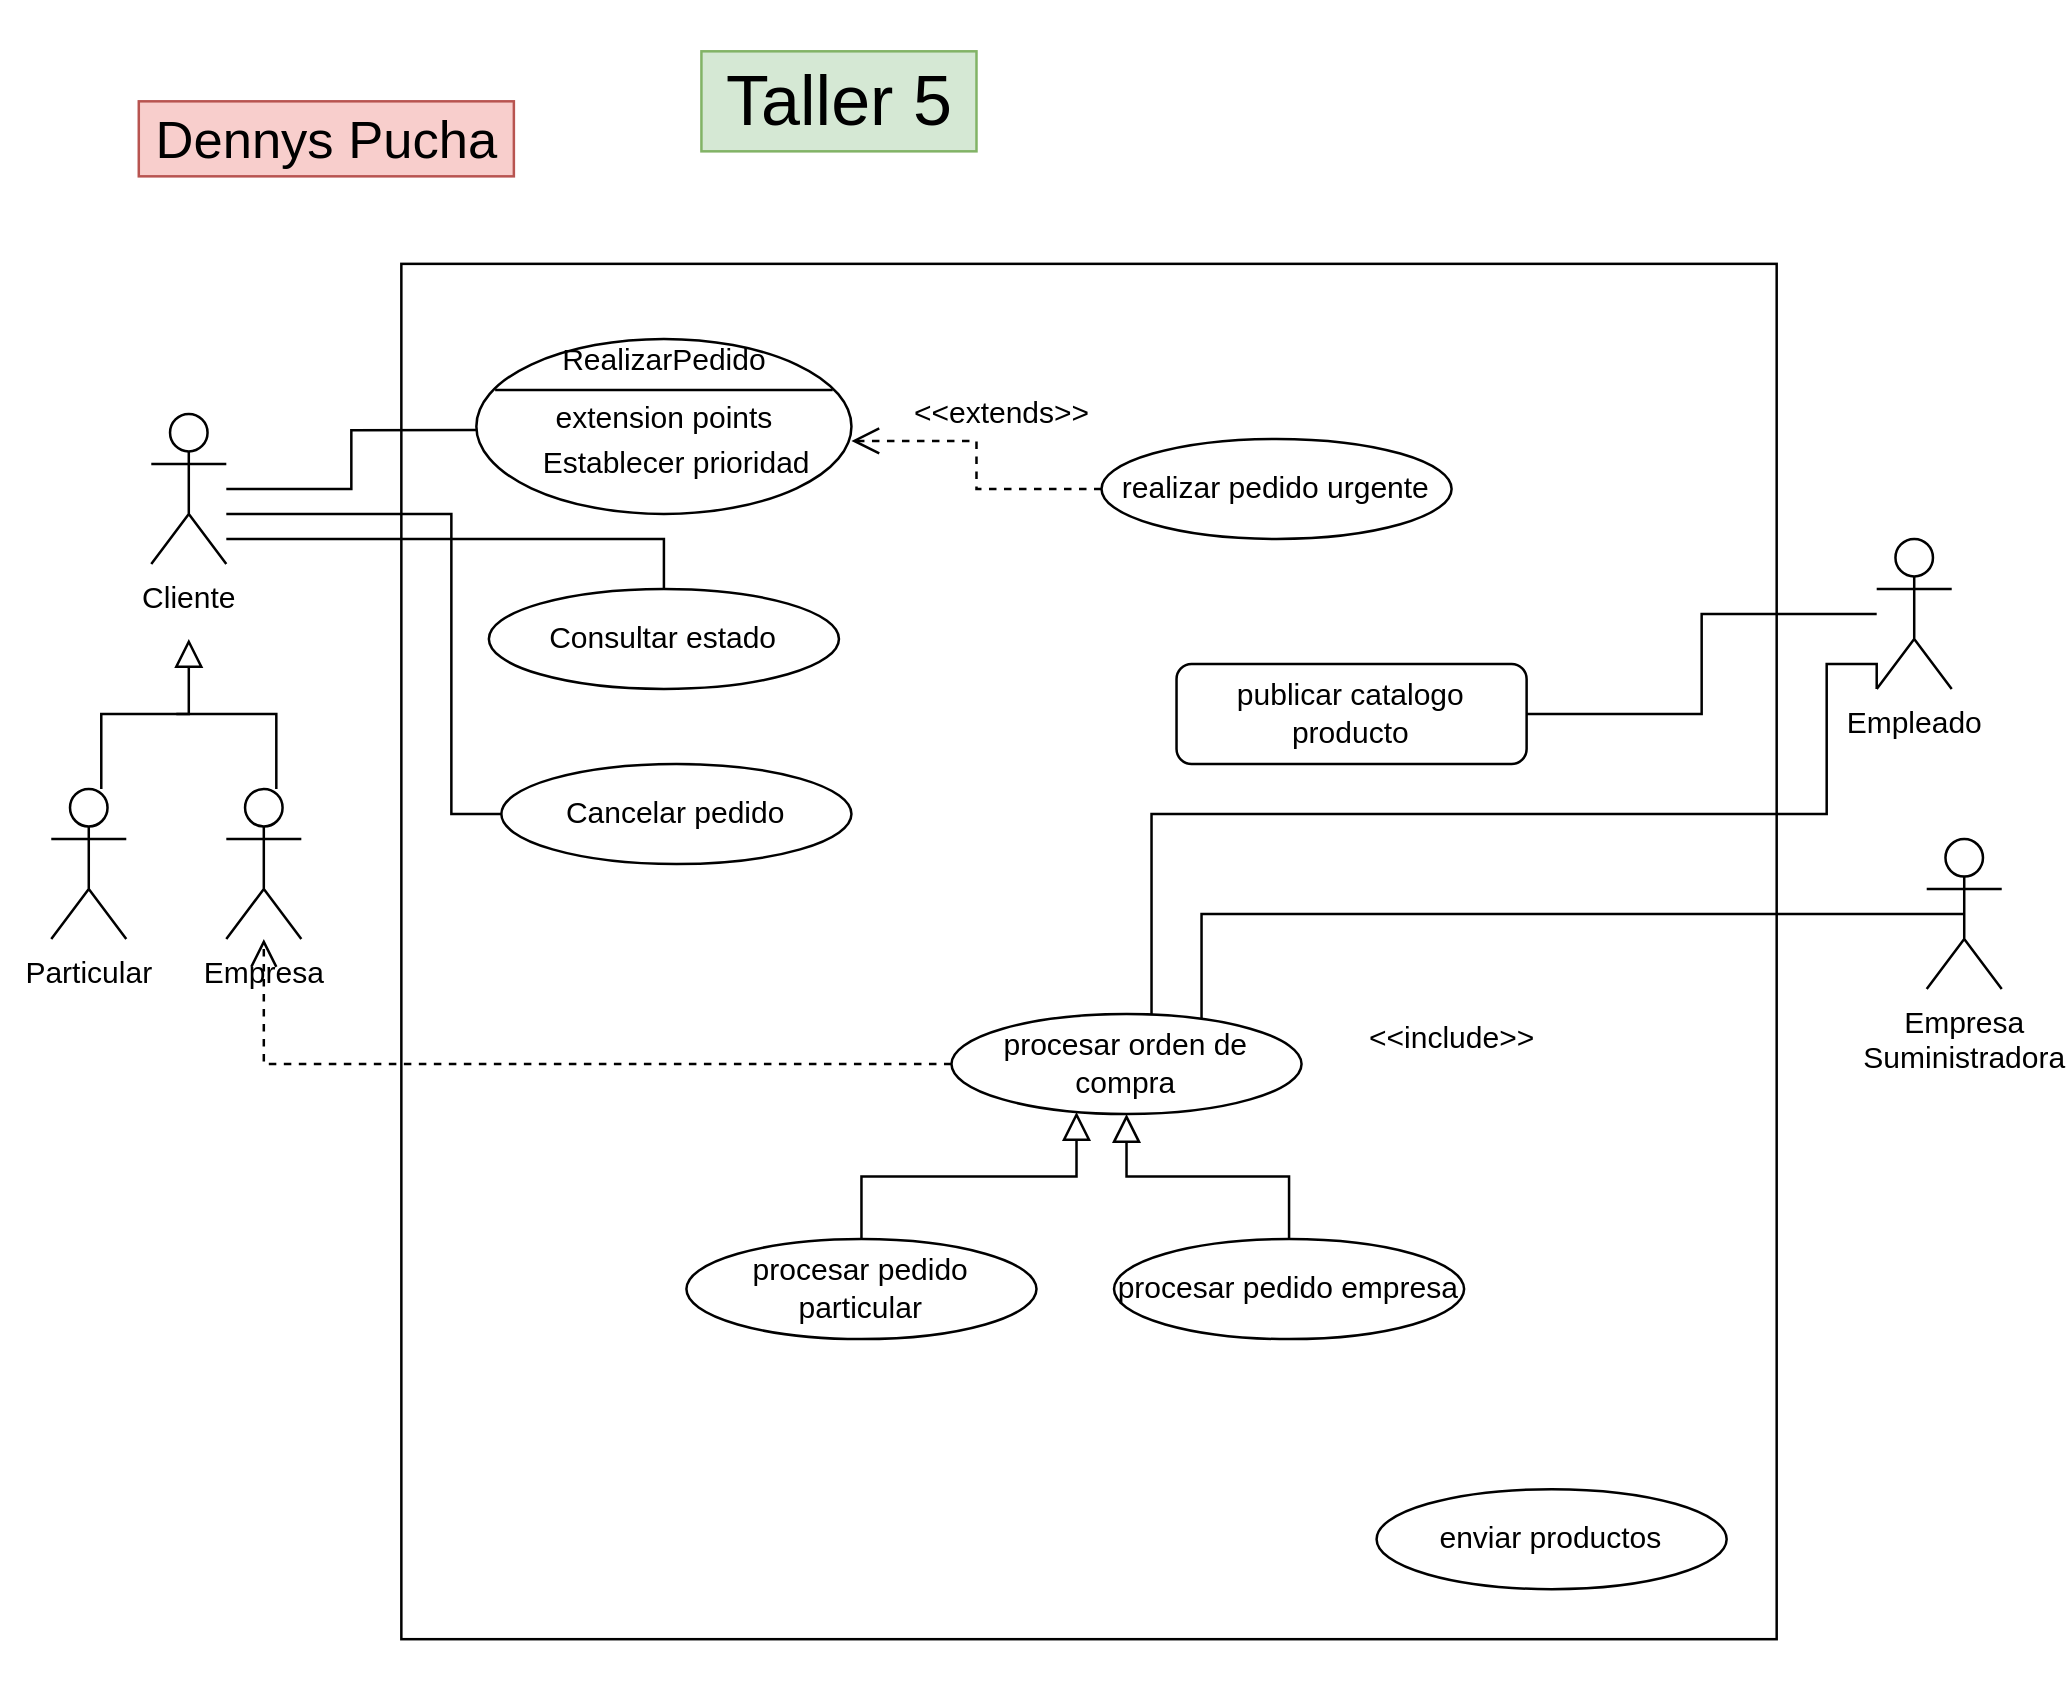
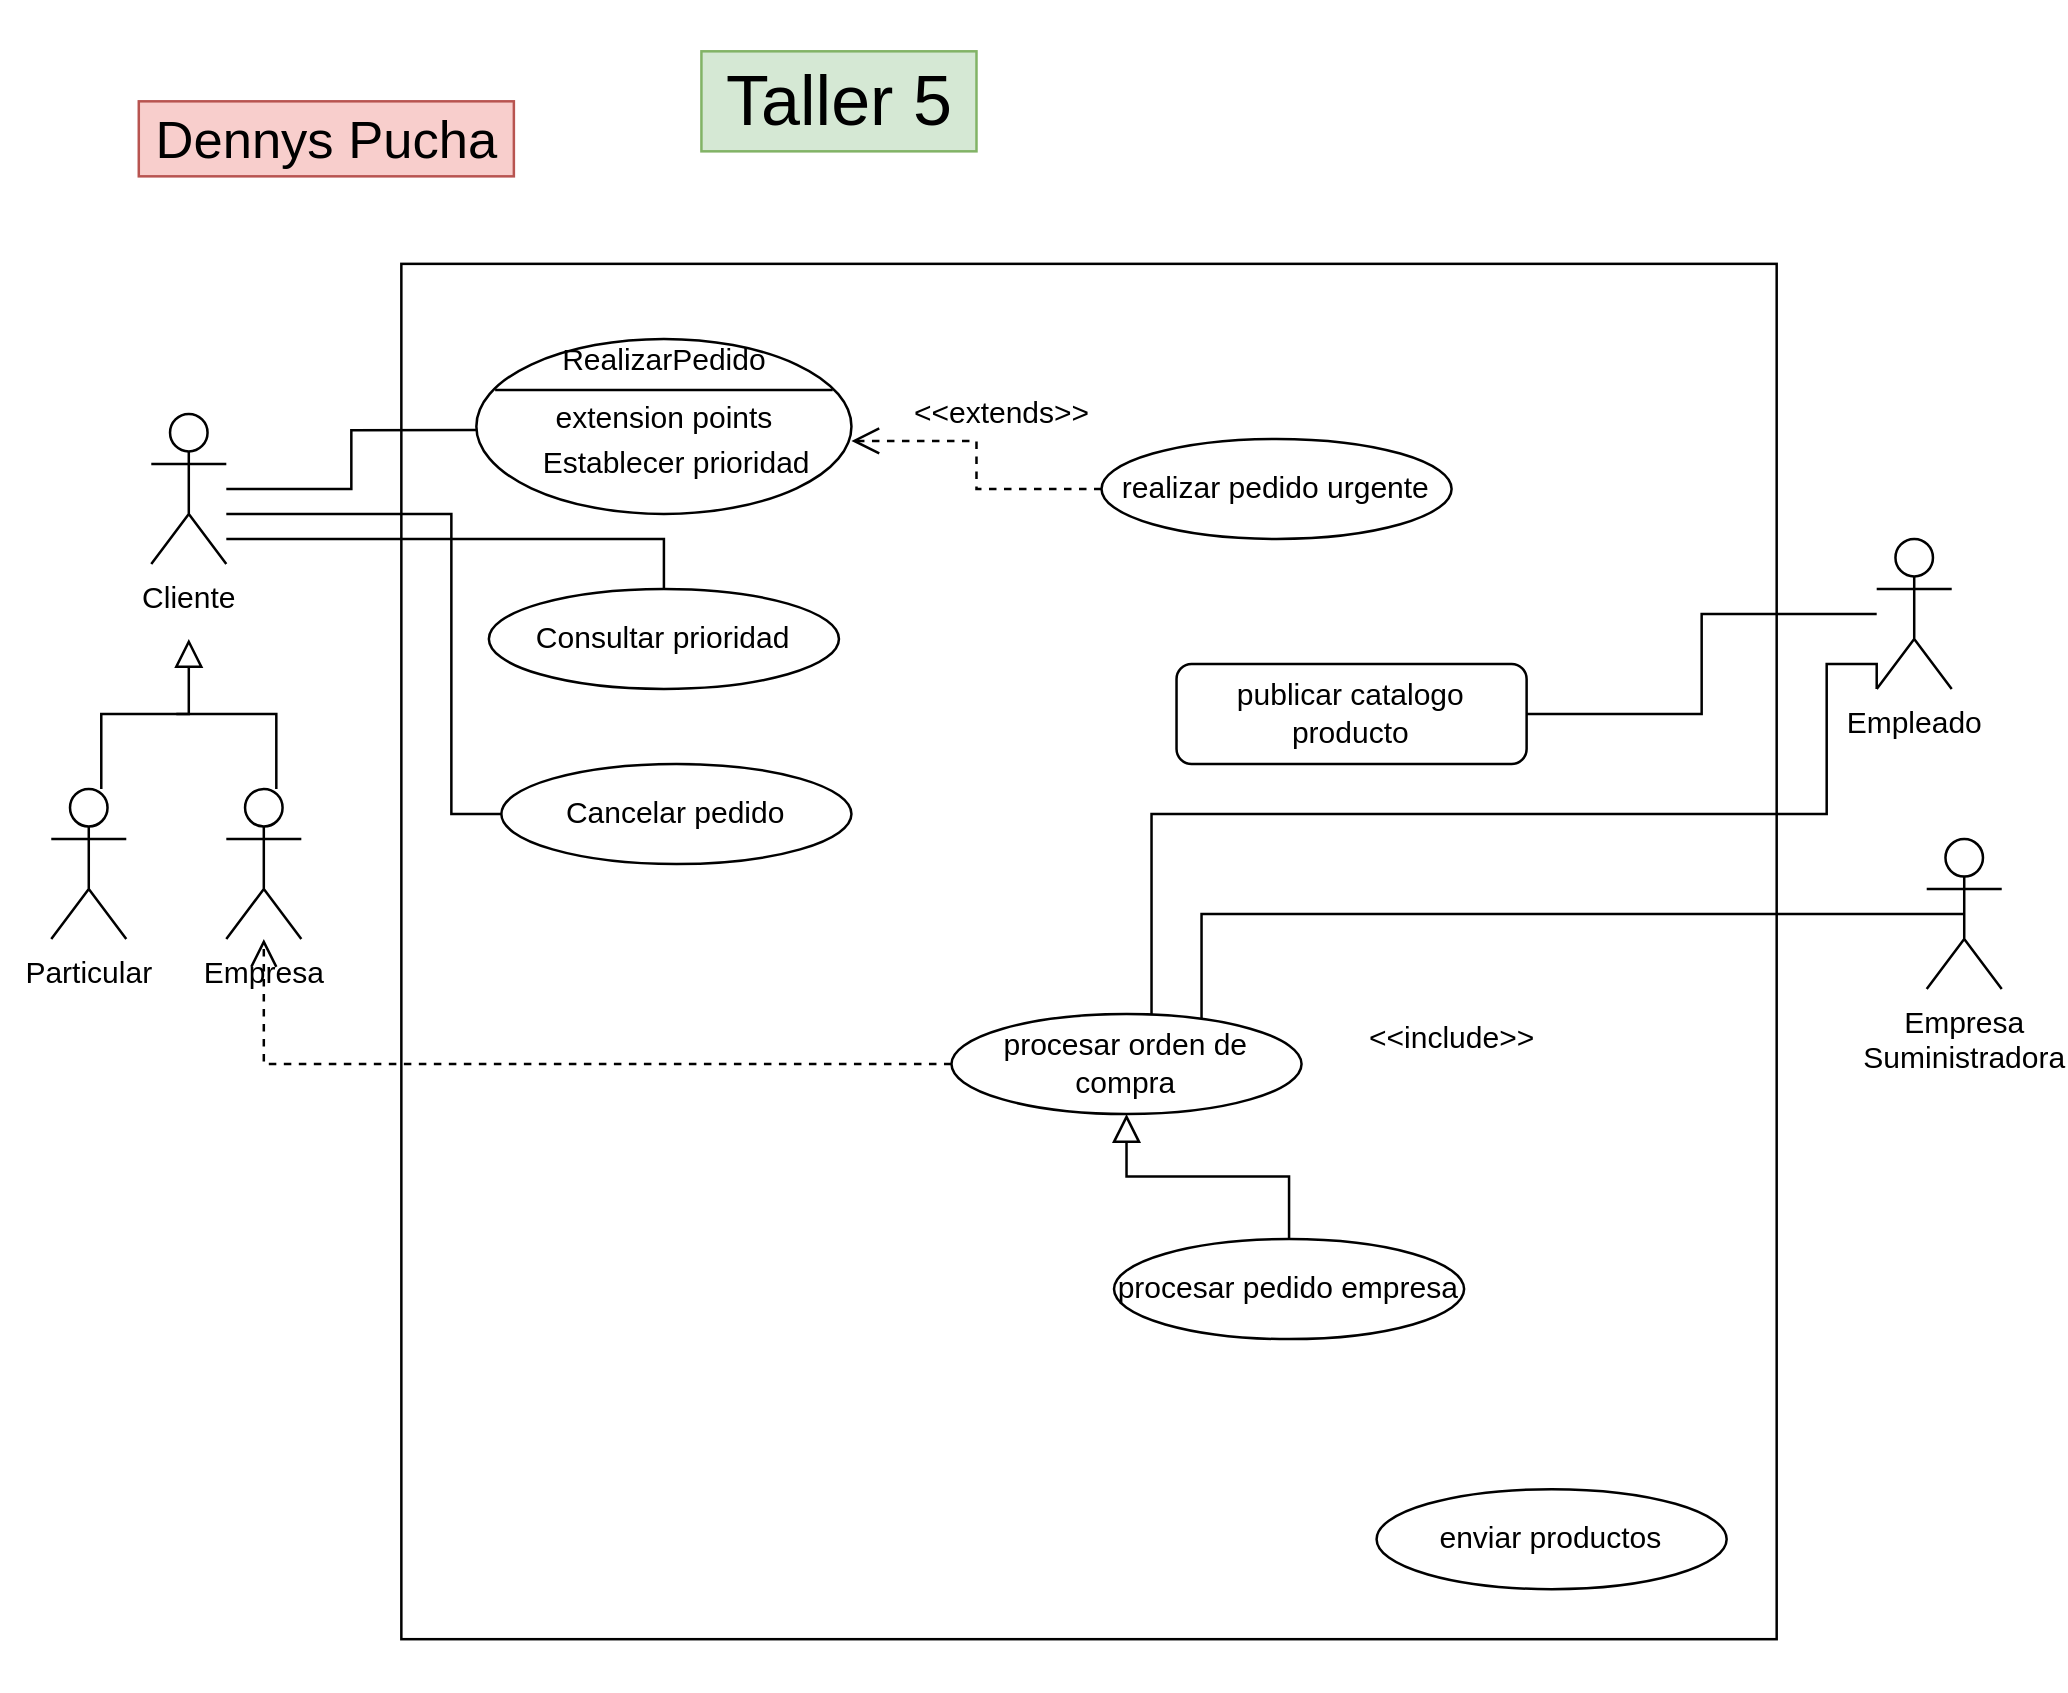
(664, 639) -> (664, 639)
(955, 1176) -> none
(861, 1289) -> none
